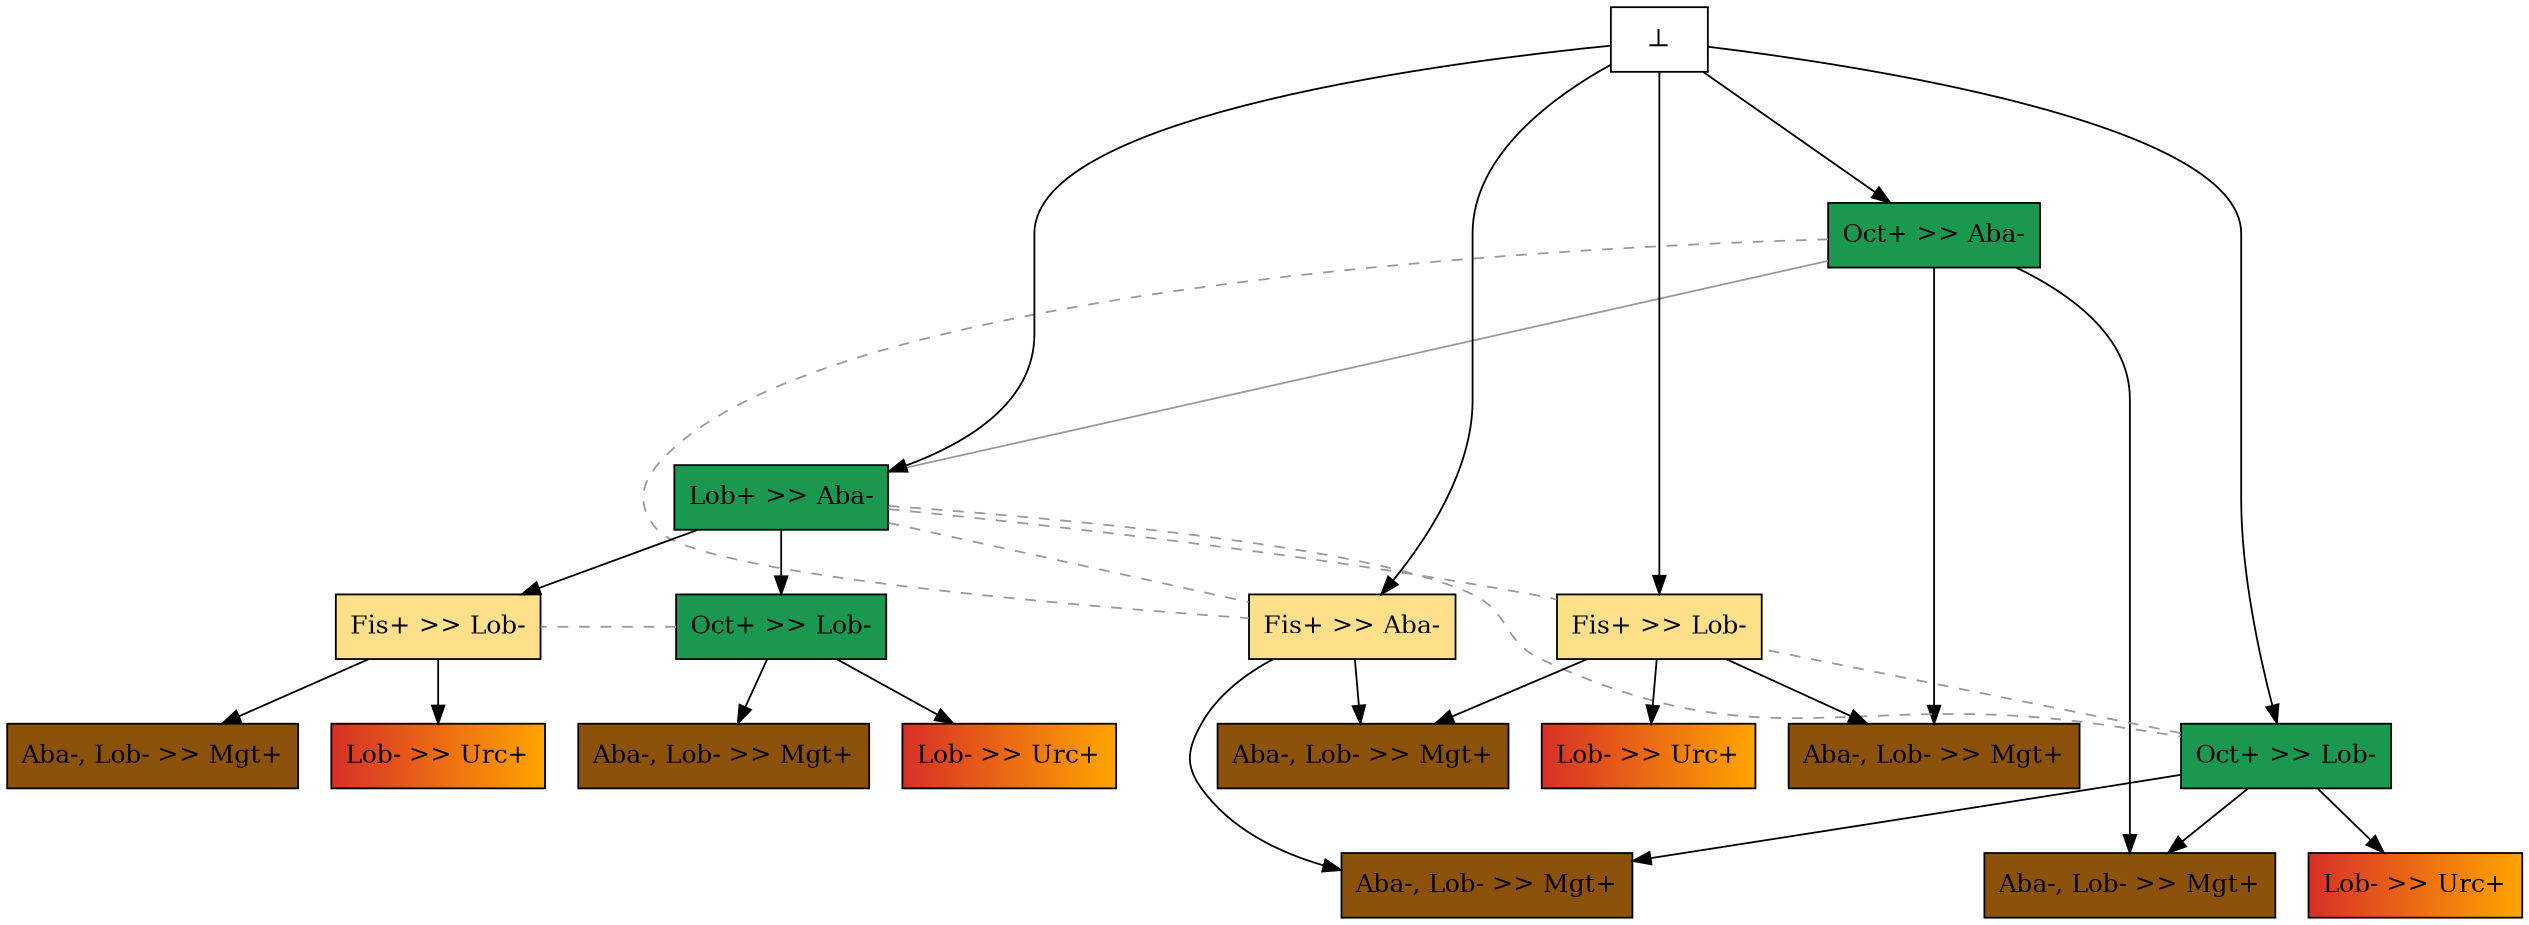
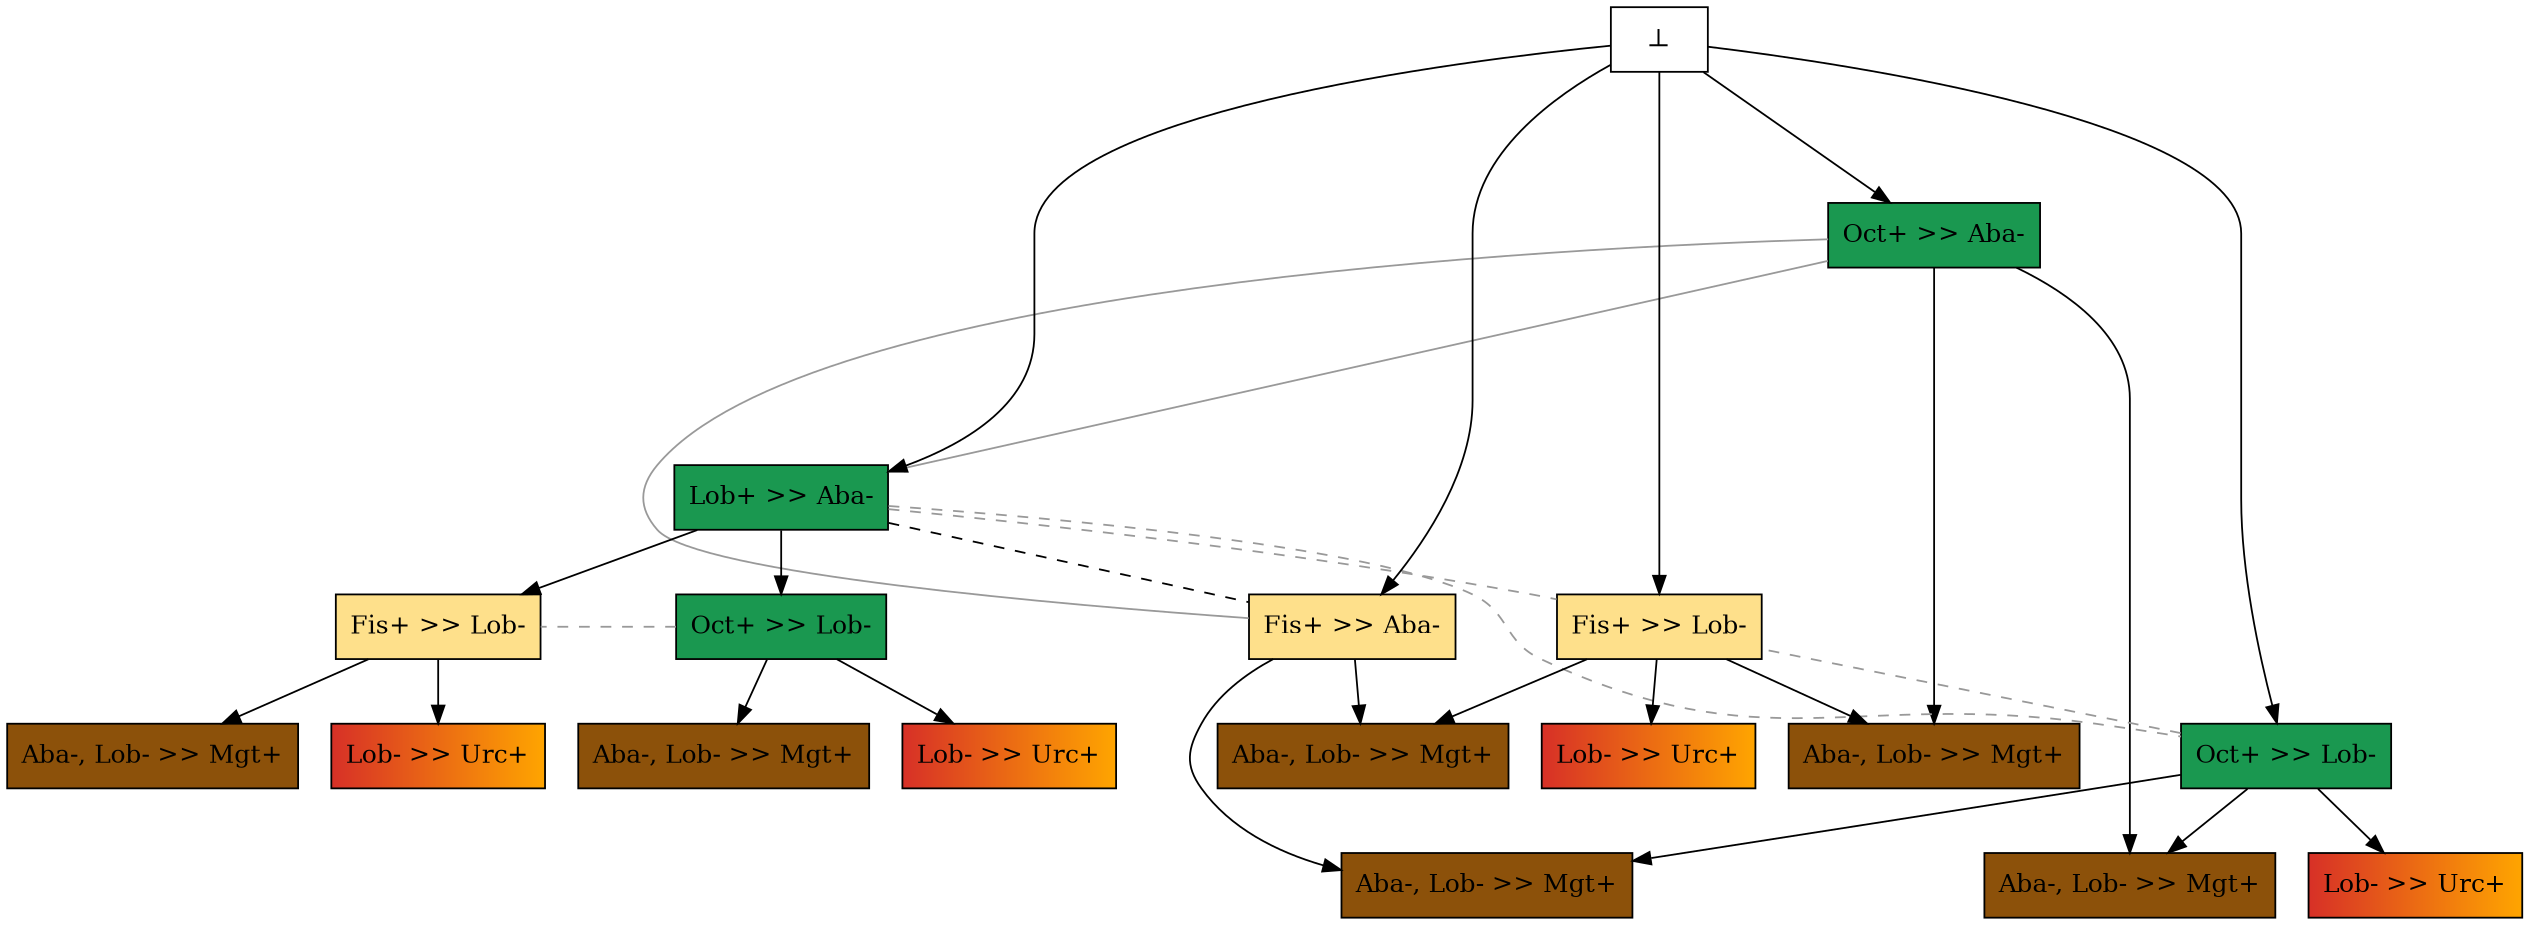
(895, 348) -> (895, 348)
(1069, 563) -> (1069, 563)
